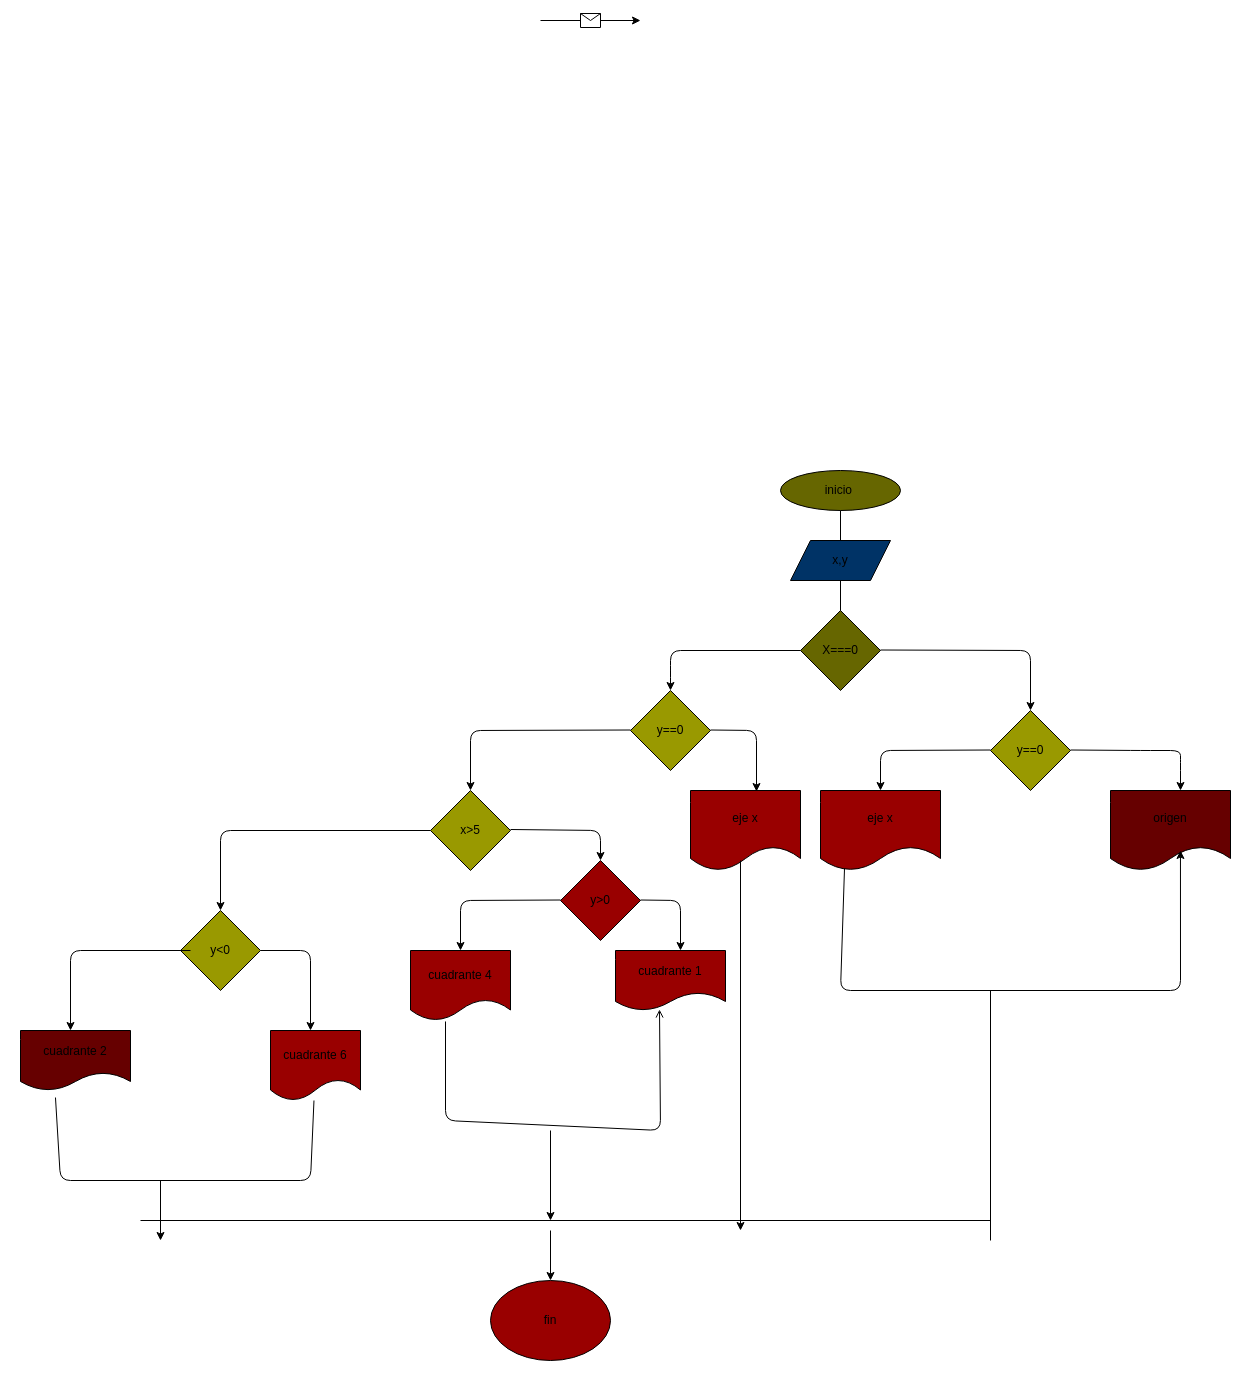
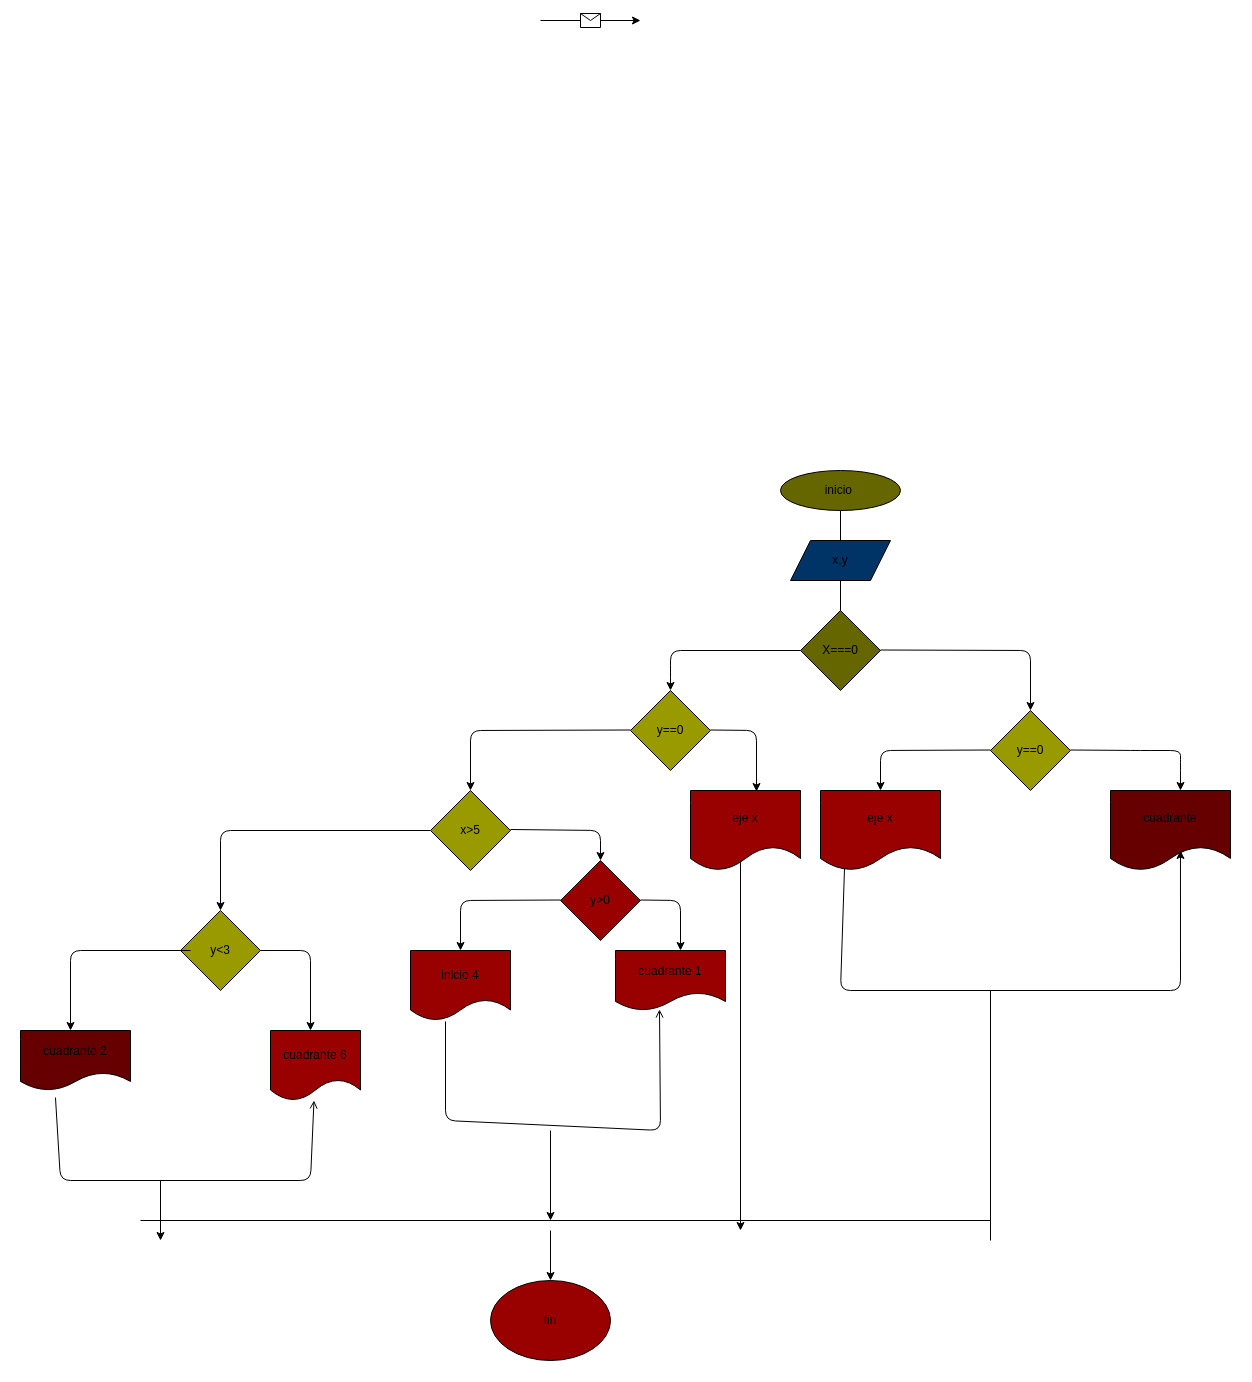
(1171, 819) -> (1171, 819)
(221, 951) -> (221, 951)
(461, 976) -> (461, 976)
(314, 1106) -> (314, 1106)
